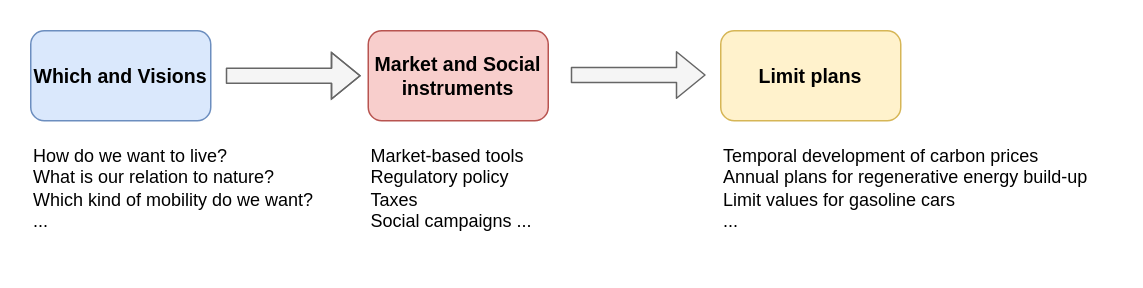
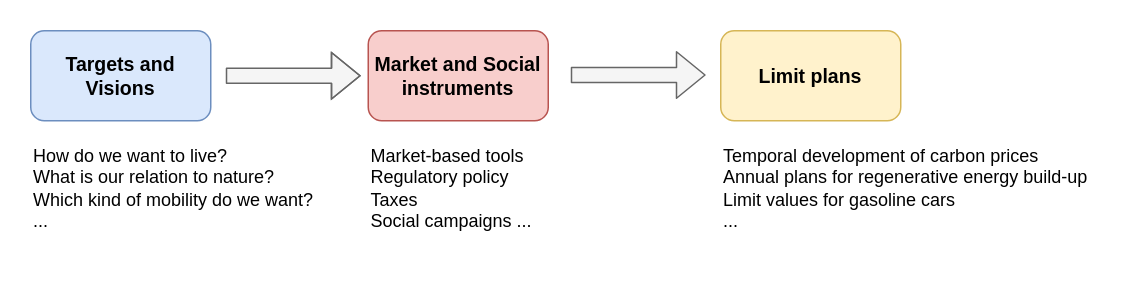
(121, 76) -> (121, 76)
